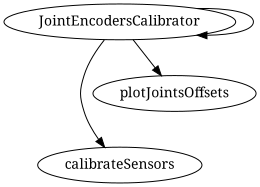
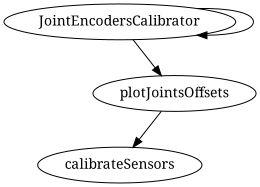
(81, 89) -> (150, 125)
